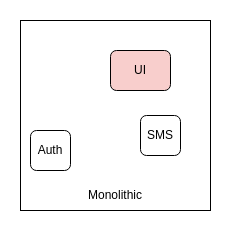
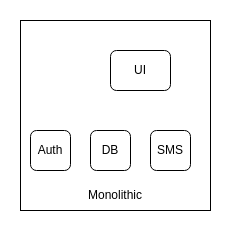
(141, 71) -> (141, 71)
(161, 136) -> (171, 151)
none -> (111, 151)
